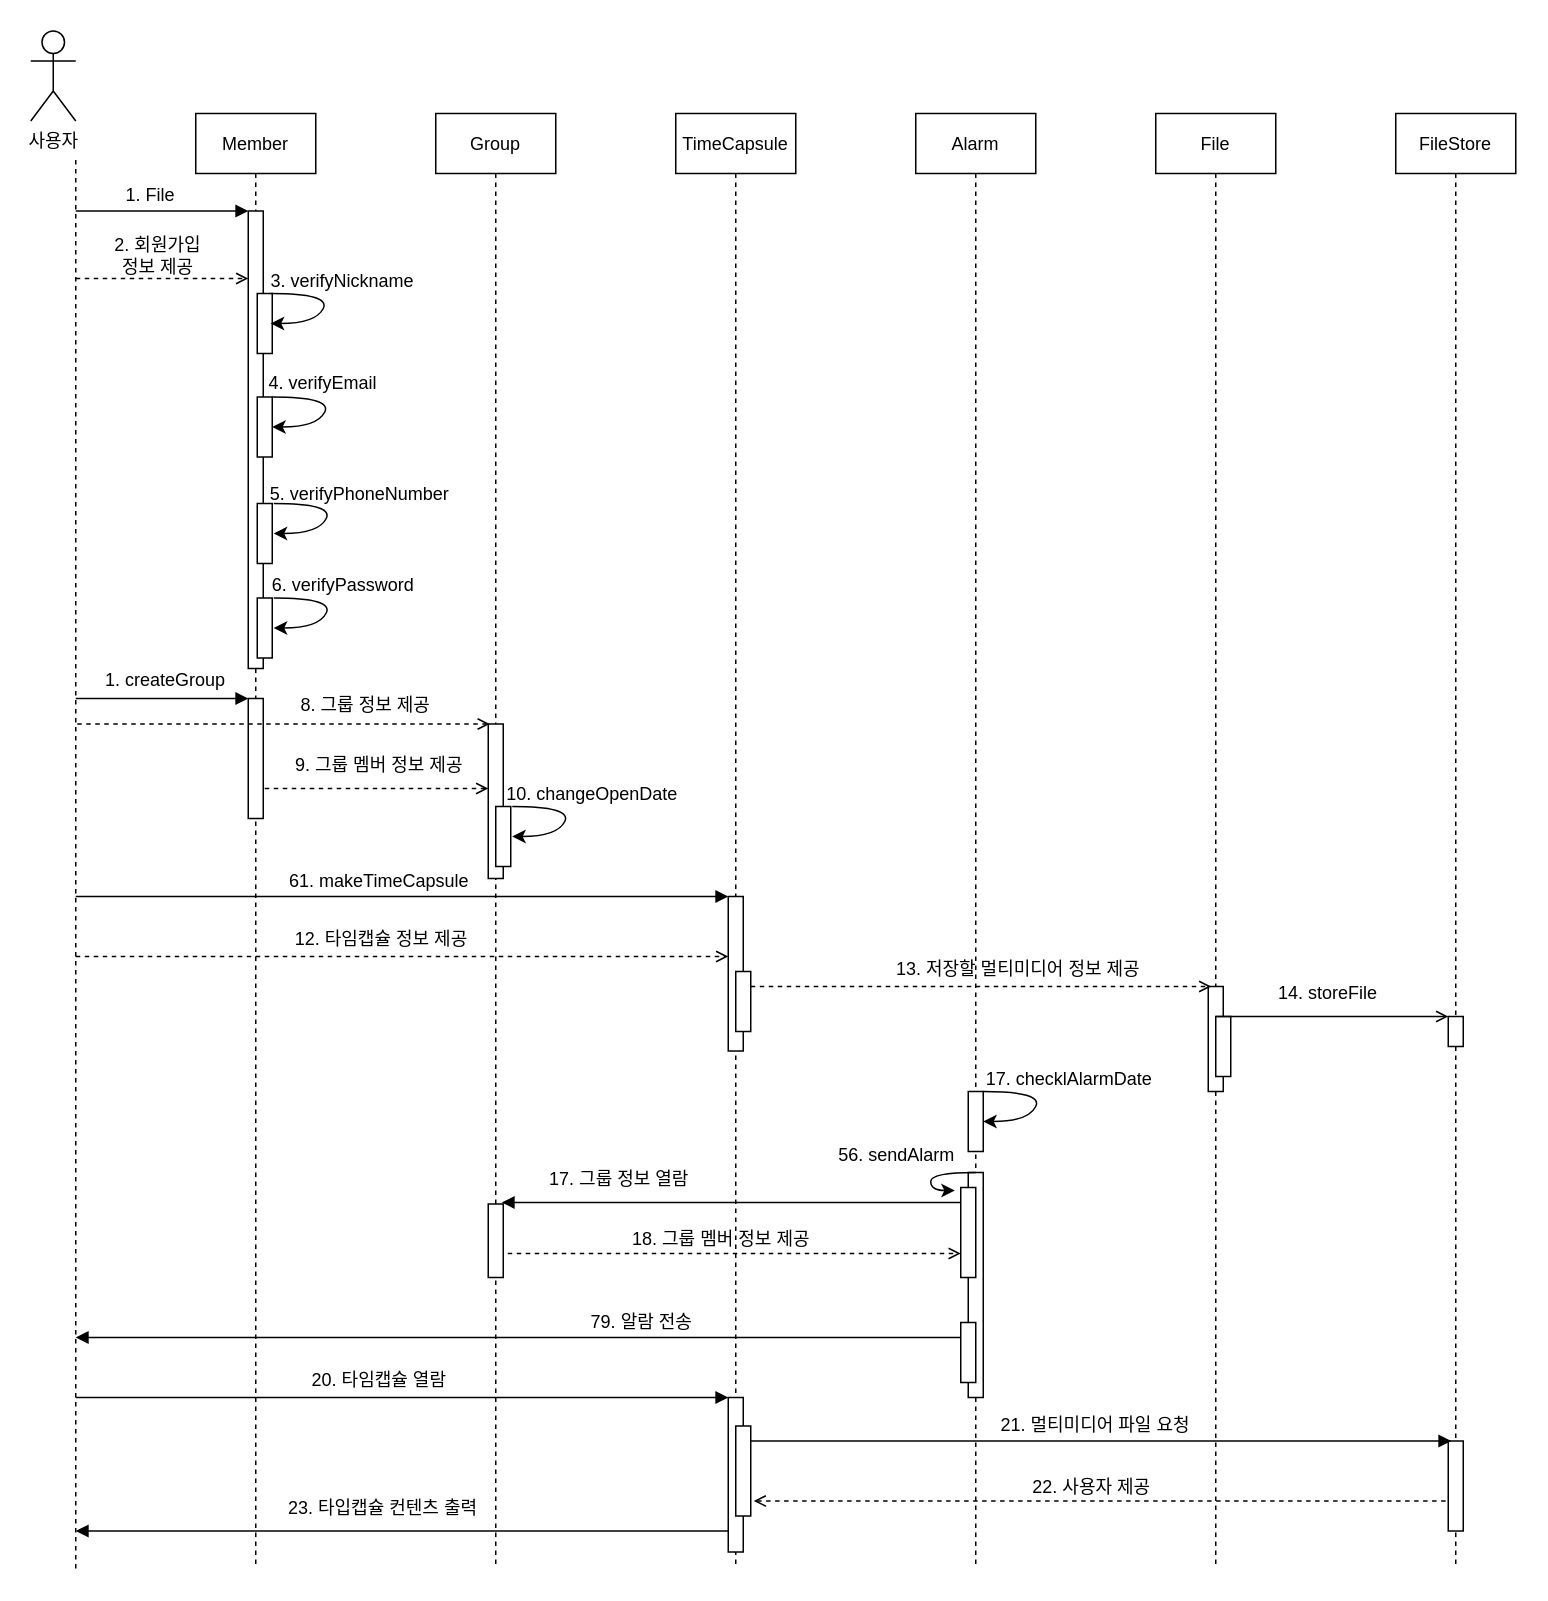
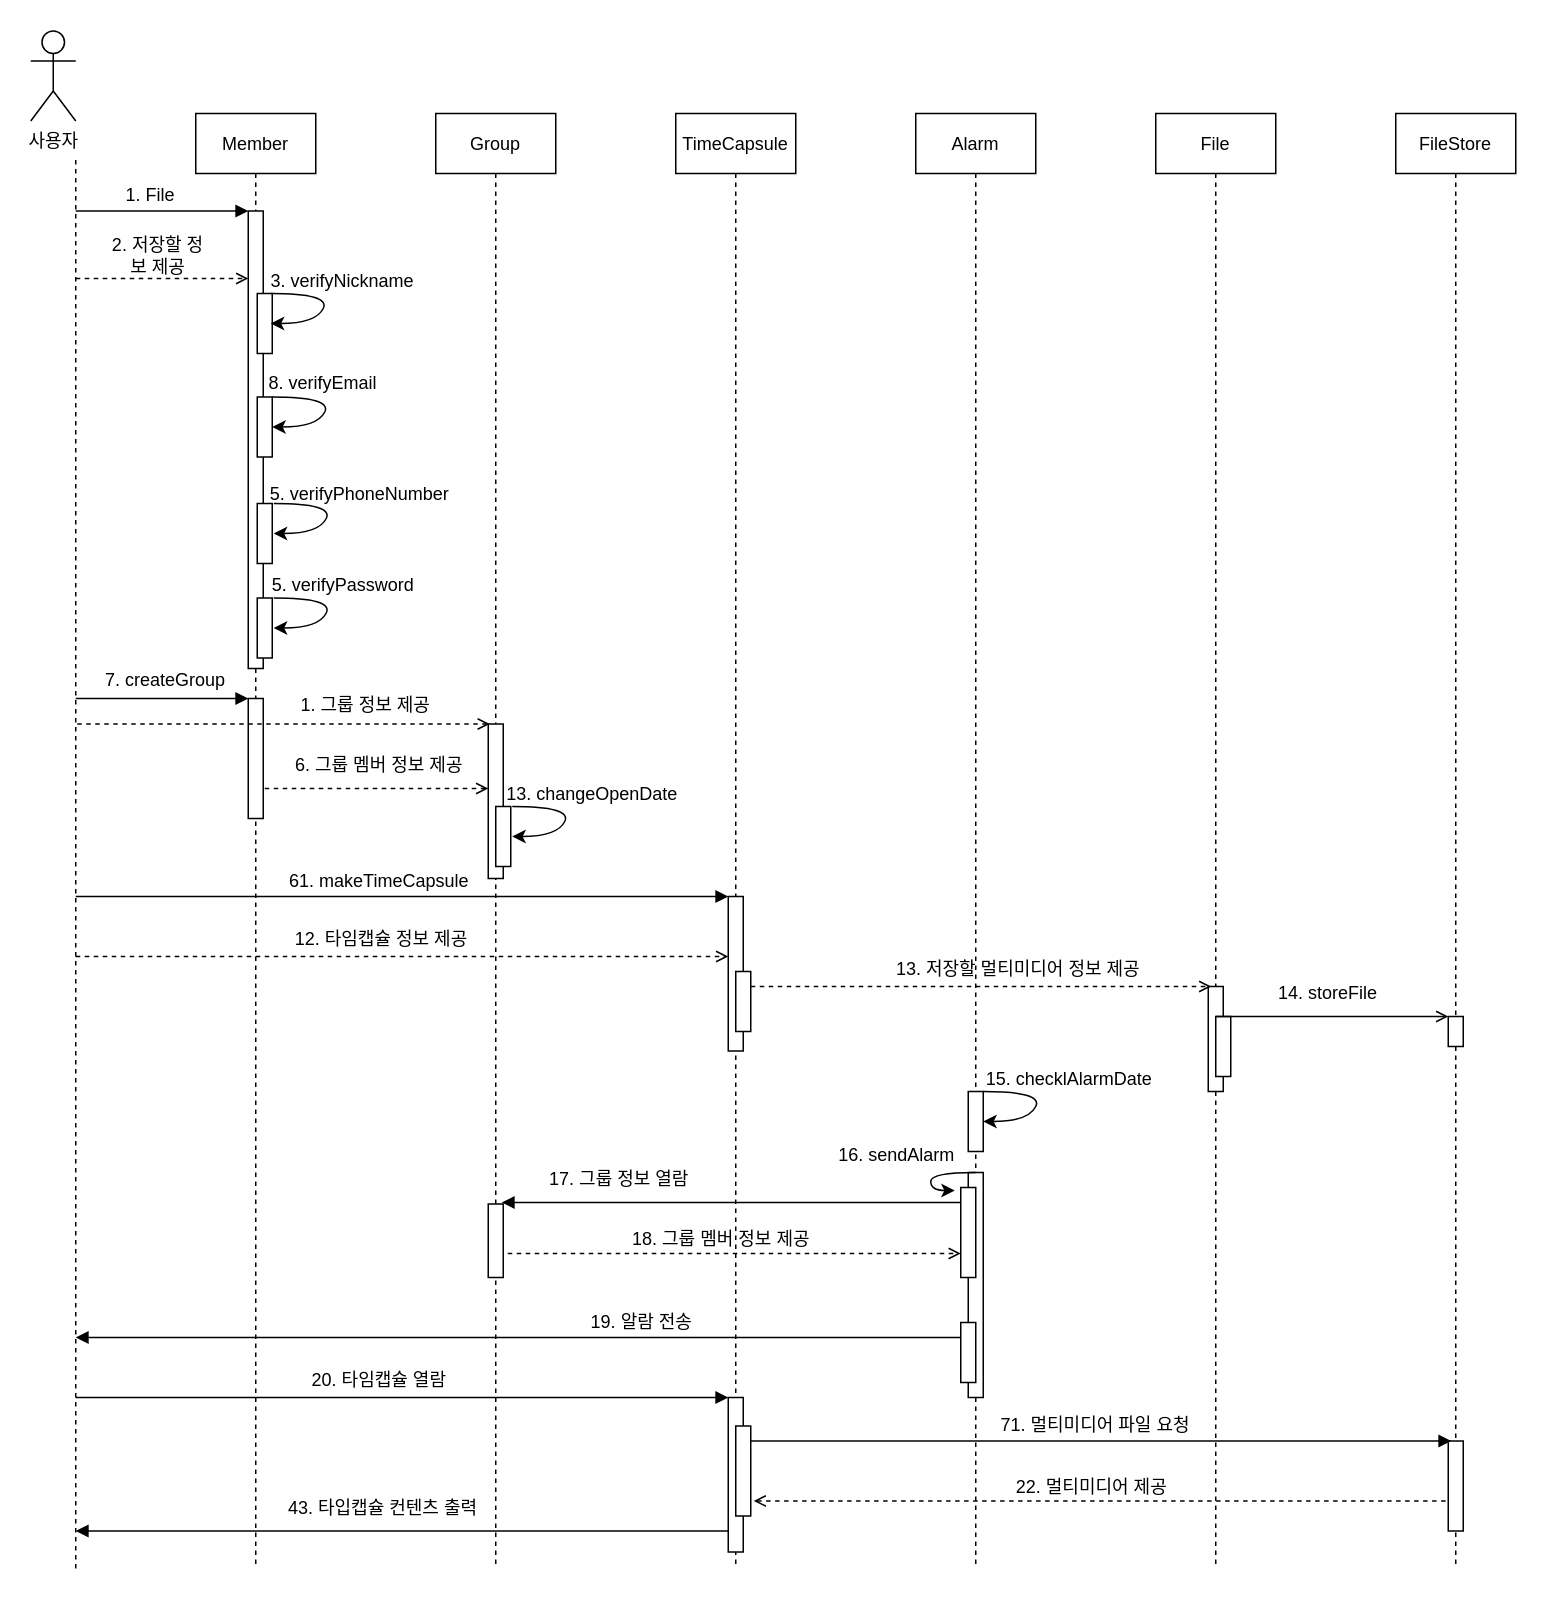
(158, 256) -> (158, 256)
(323, 383) -> (323, 383)
(344, 586) -> (344, 586)
(166, 680) -> (166, 680)
(366, 706) -> (366, 706)
(380, 766) -> (380, 766)
(593, 794) -> (593, 794)
(1070, 1079) -> (1070, 1079)
(897, 1156) -> (897, 1156)
(642, 1322) -> (642, 1322)
(1096, 1426) -> (1096, 1426)
(1092, 1487) -> (1092, 1487)
(383, 1508) -> (383, 1508)
